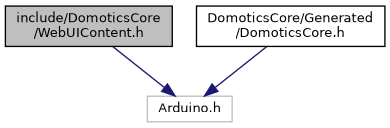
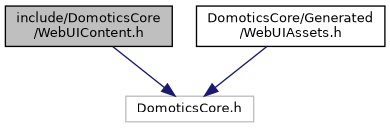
(291, 26) -> (291, 26)
(190, 109) -> (190, 109)
